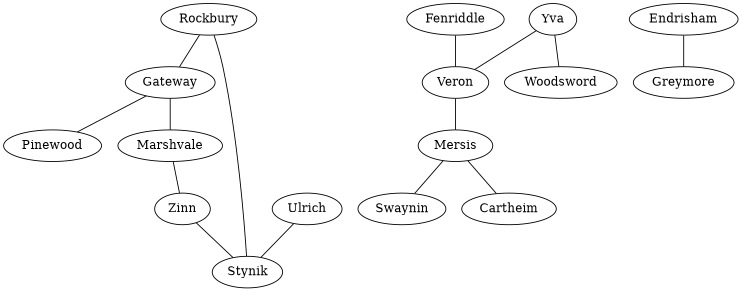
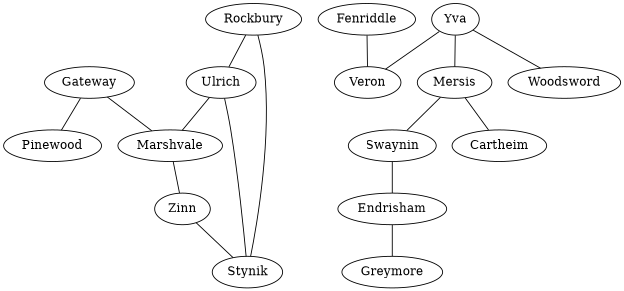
(189, 51) -> (237, 51)
none -> (196, 114)
(455, 114) -> (455, 51)
none -> (392, 177)
